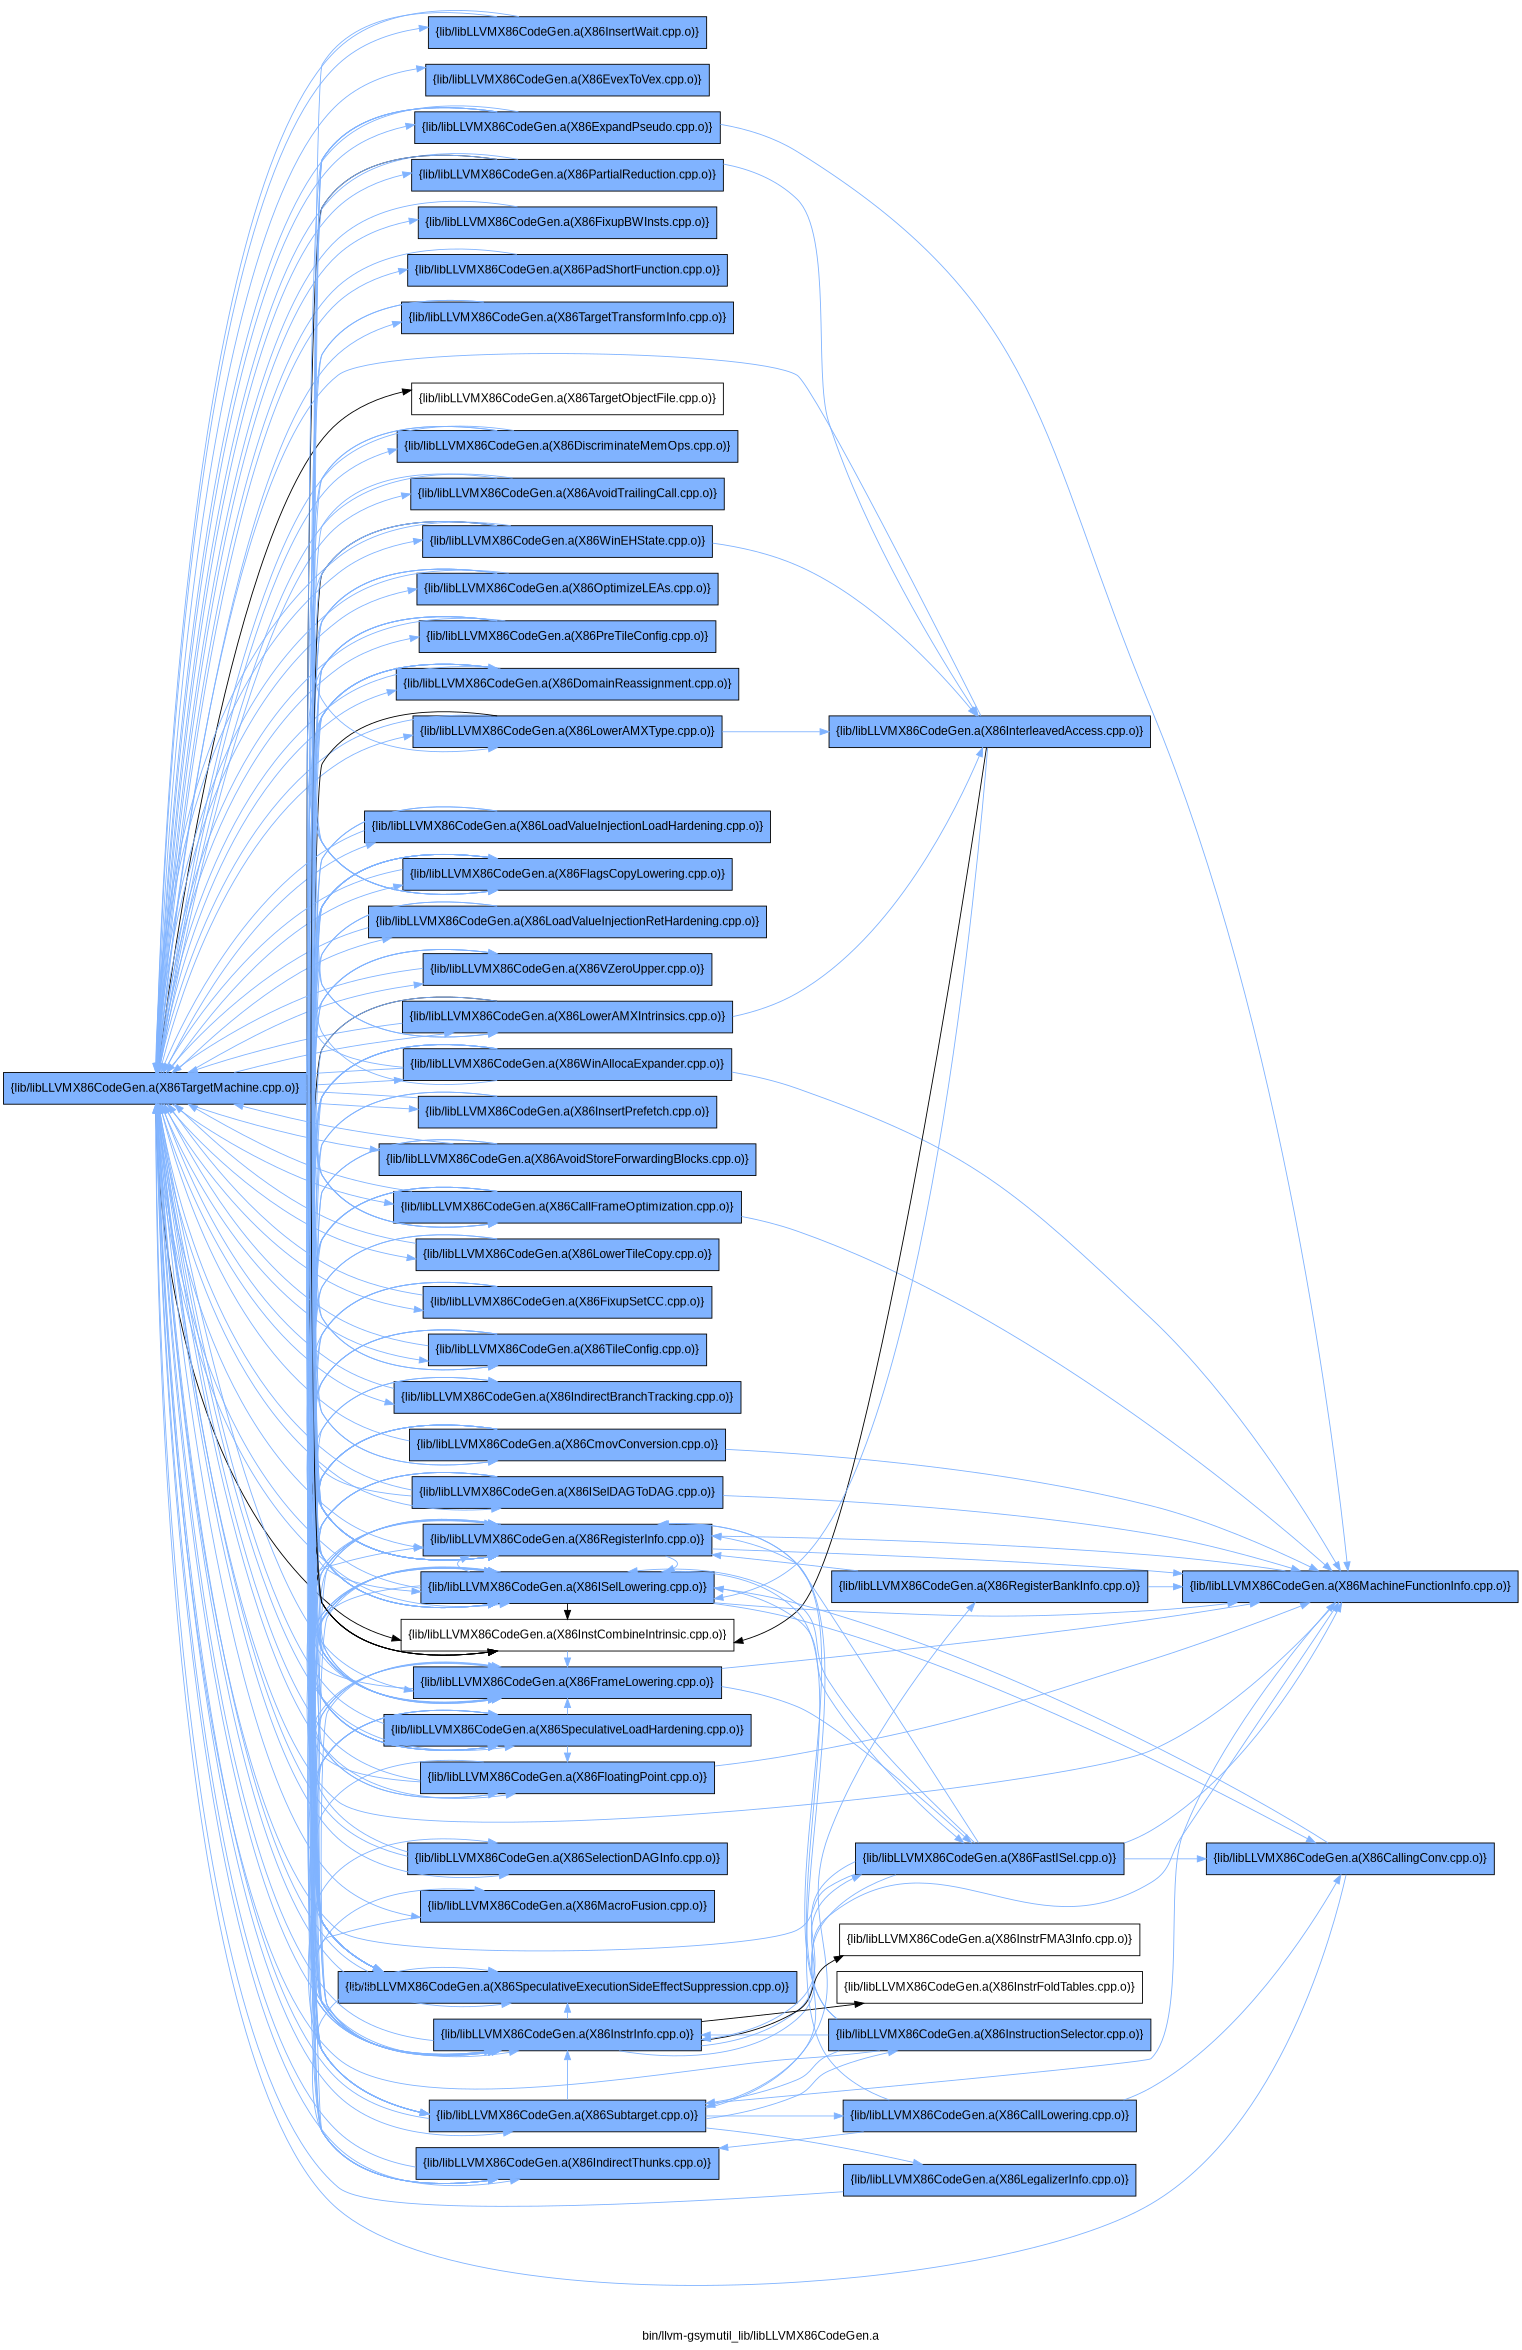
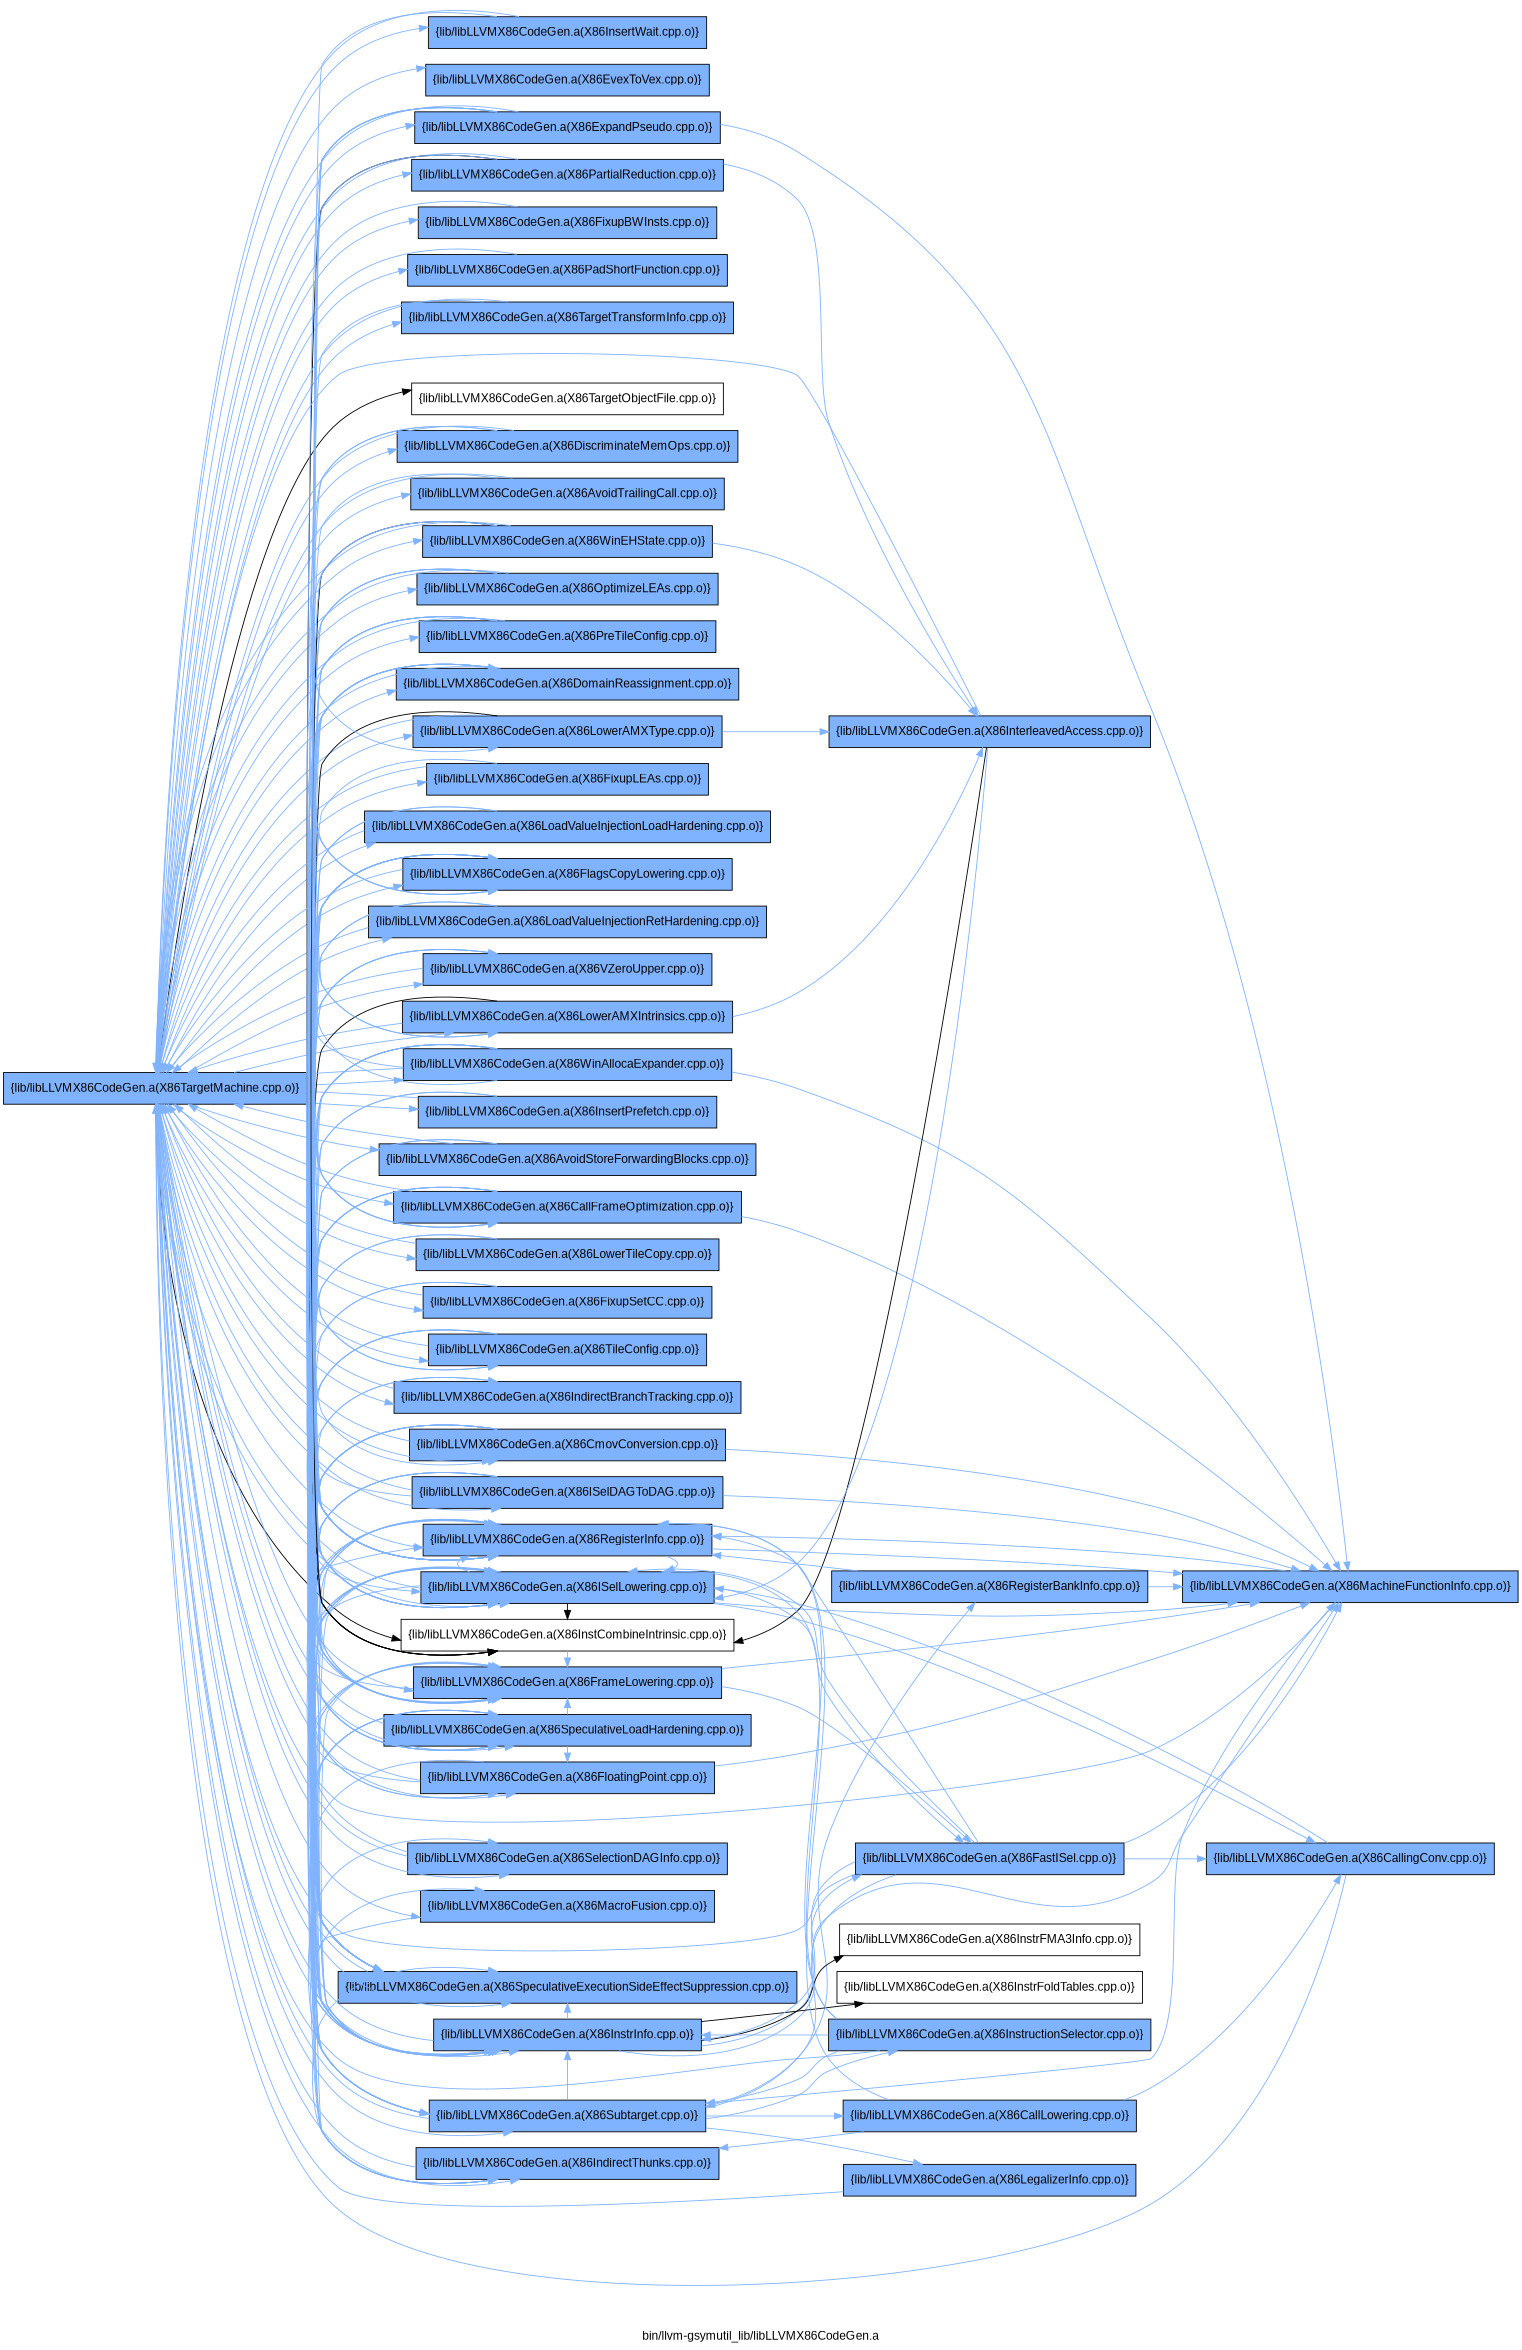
(312, 600) -> (268, 467)
none -> (568, 779)
(314, 1227) -> (258, 1348)
(314, 1512) -> none
